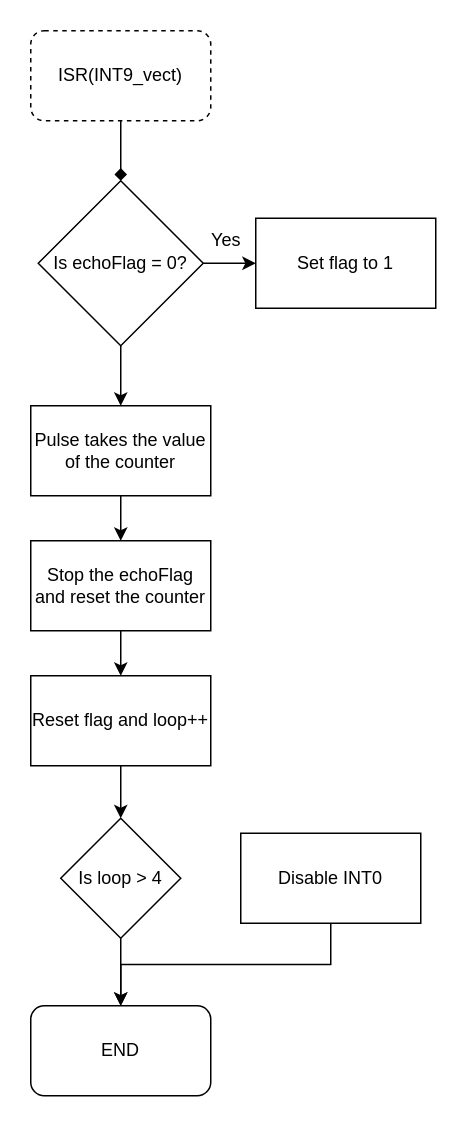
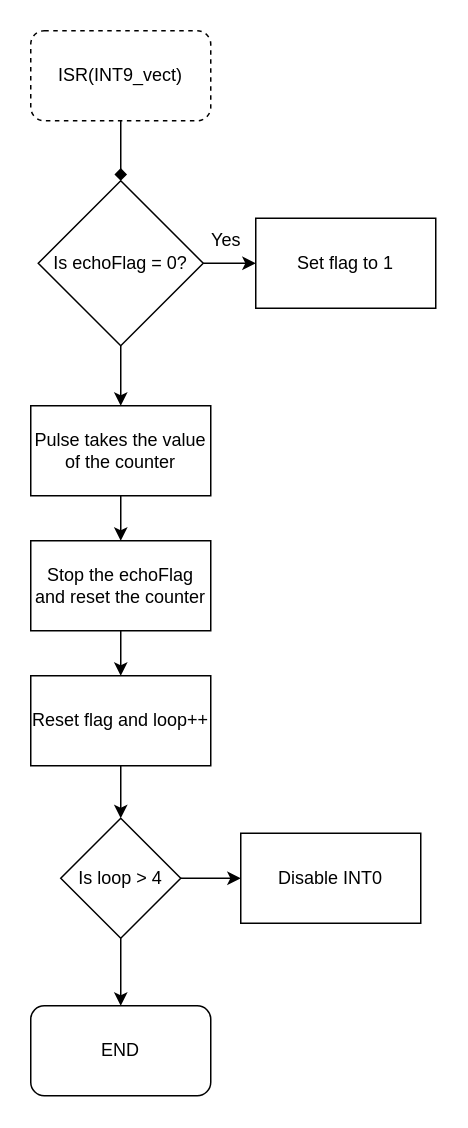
none -> (206, 878)
(248, 965) -> none
